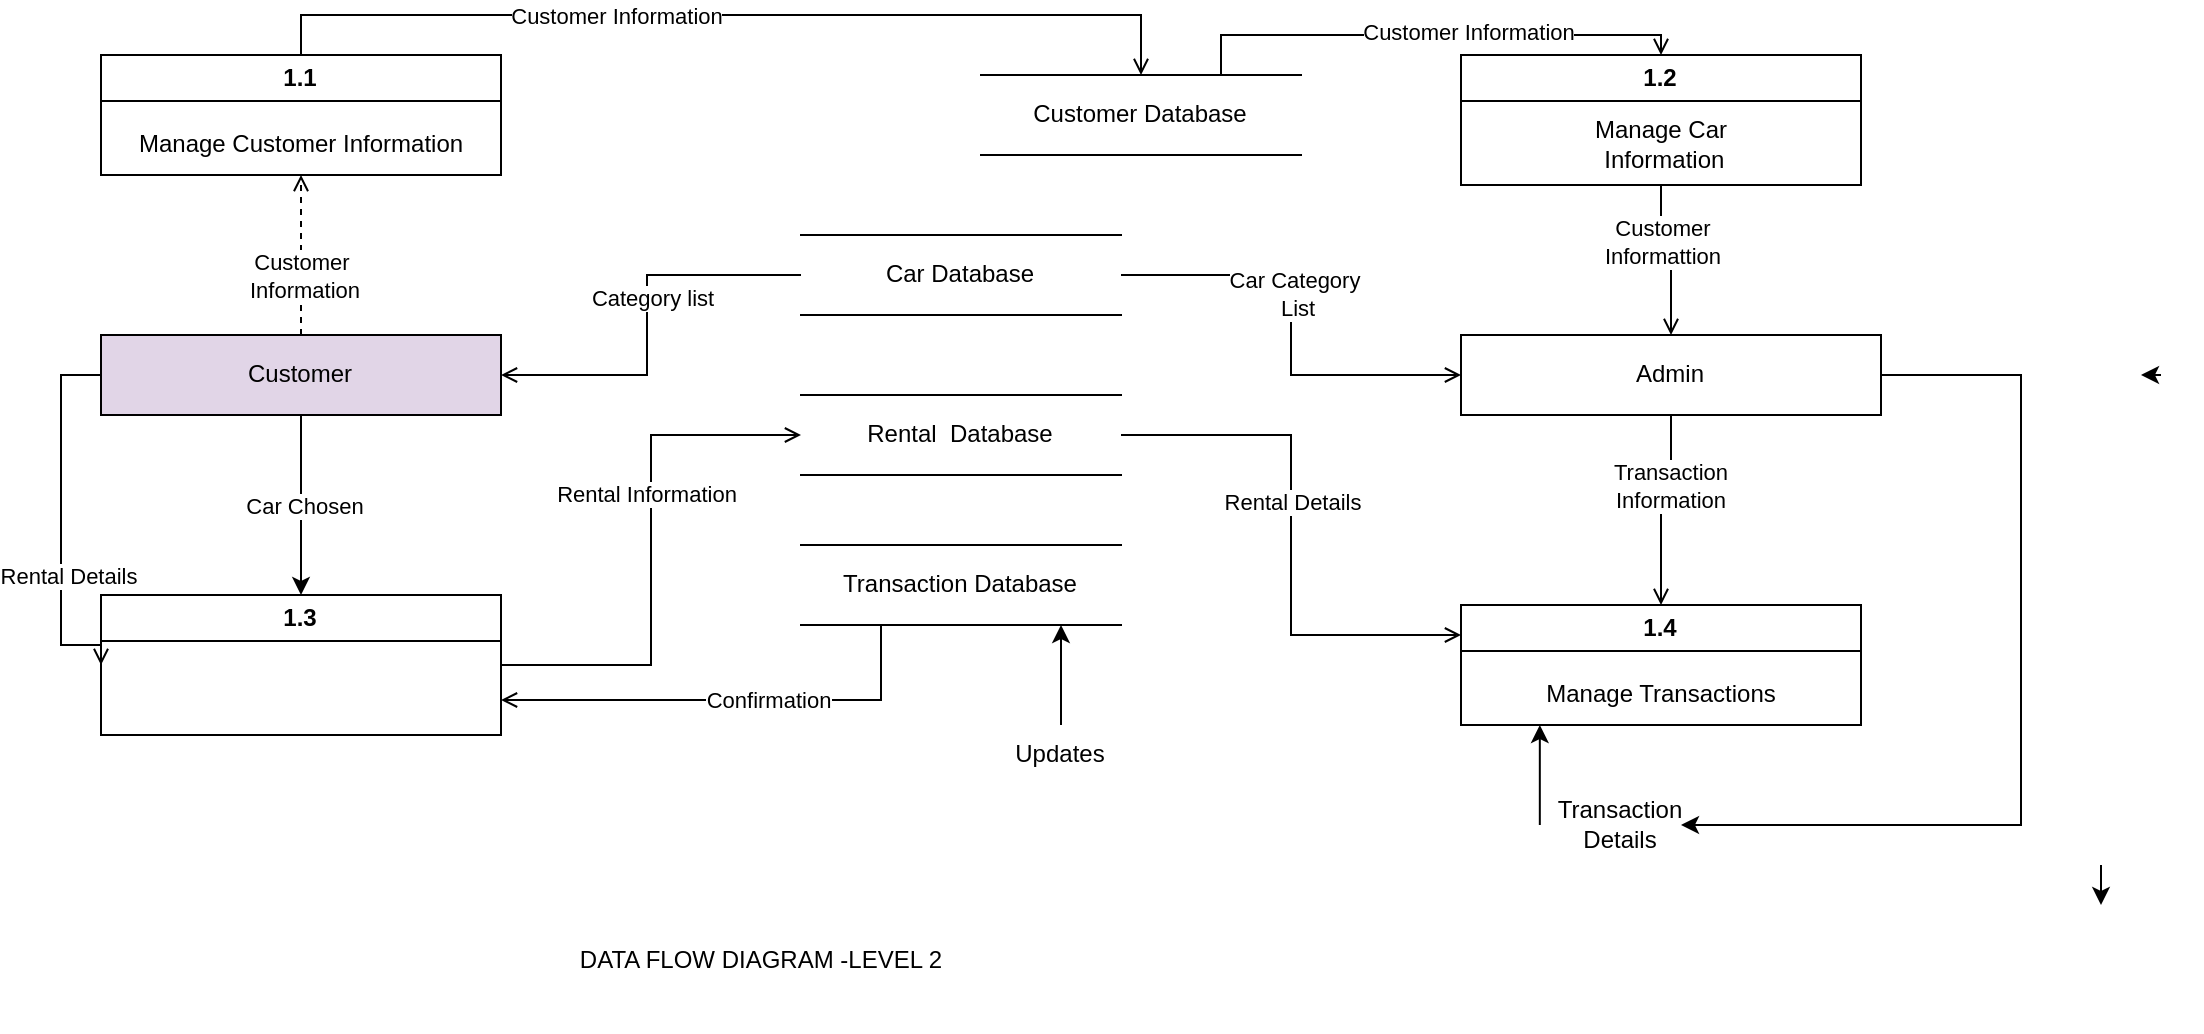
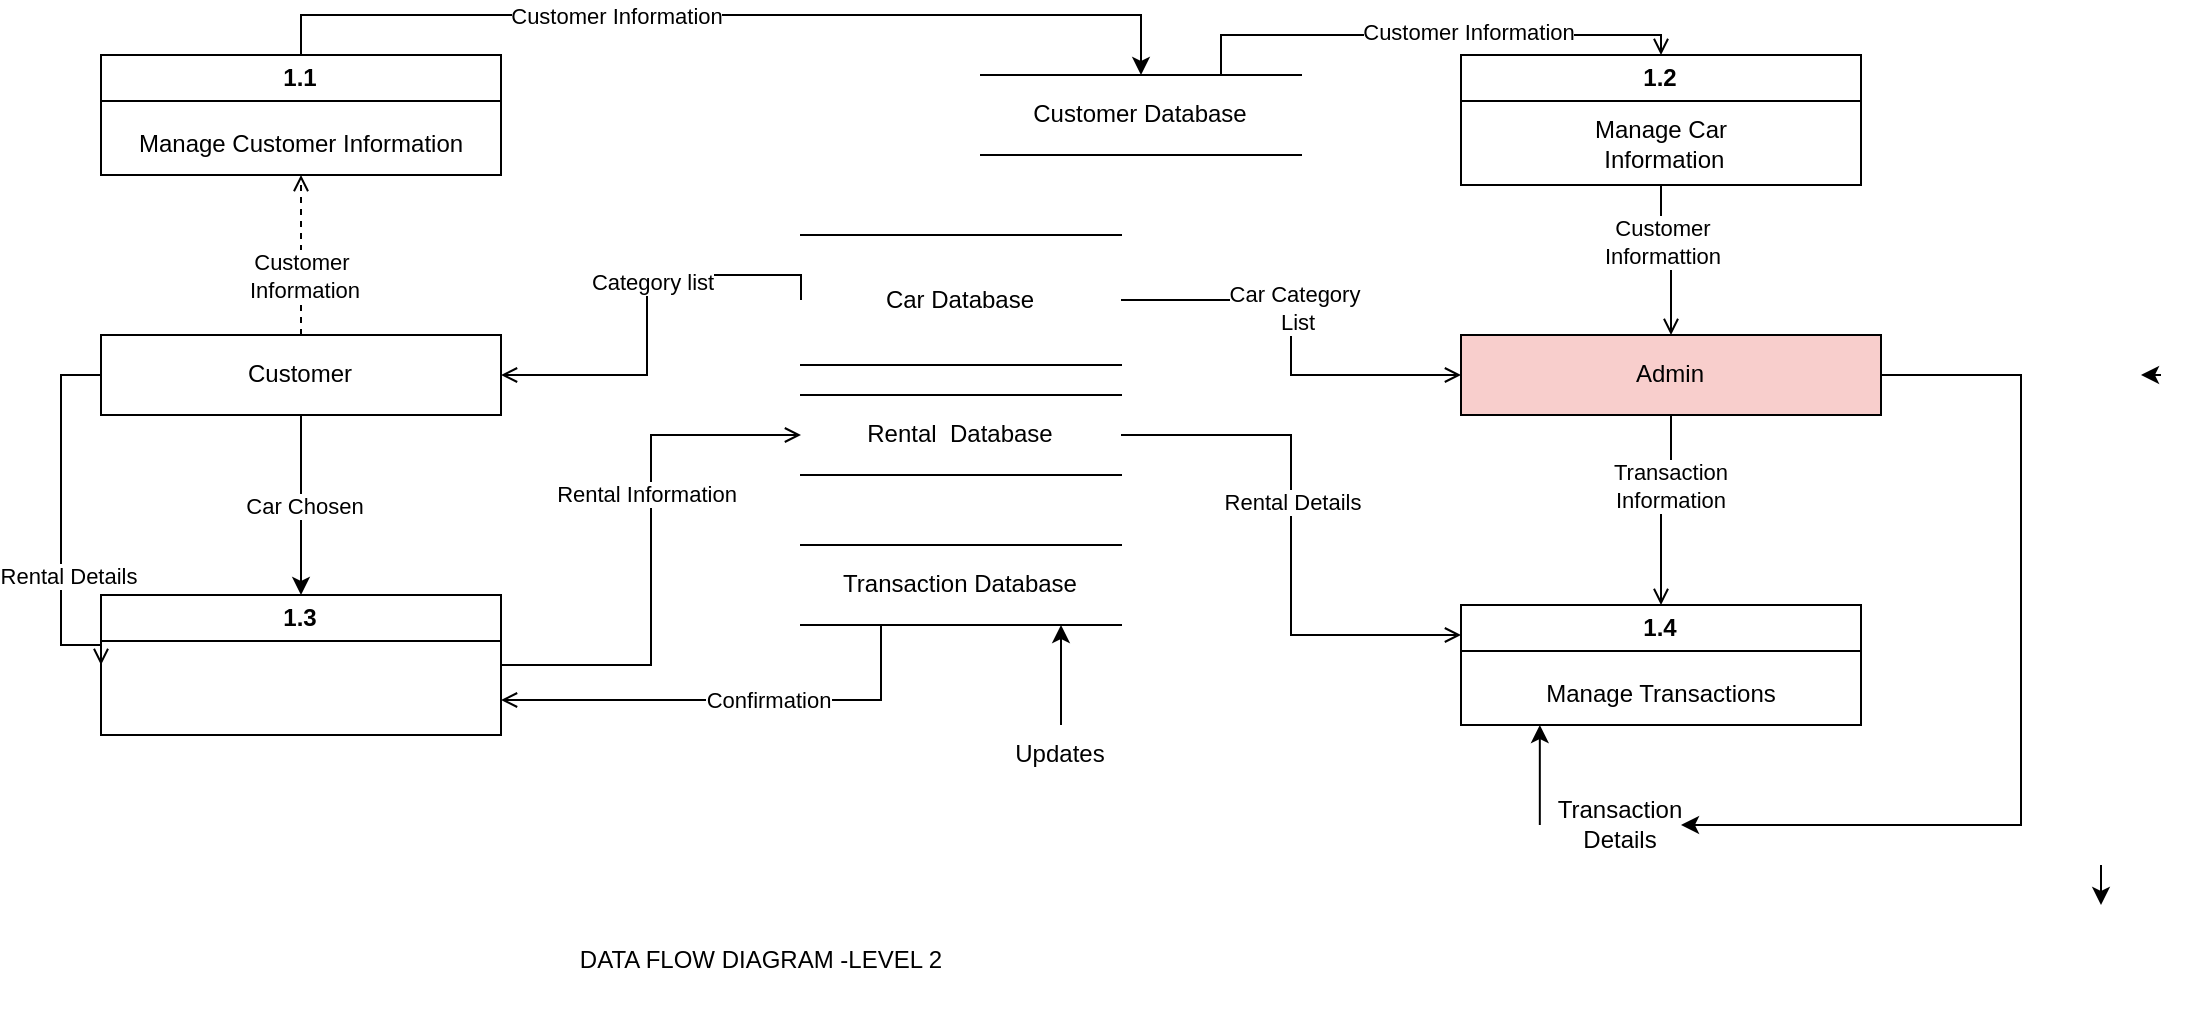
(1141, 62) -> (1141, 60)
(961, 275) -> (961, 300)
(301, 375) -> (301, 375)
(1671, 375) -> (1671, 375)
